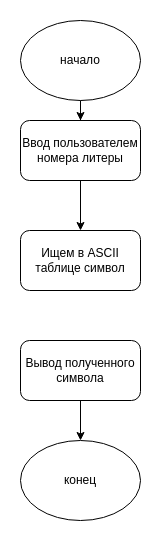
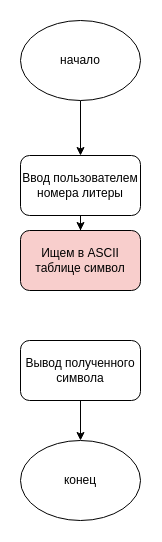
(81, 151) -> (81, 186)
(81, 261) -> (81, 261)
